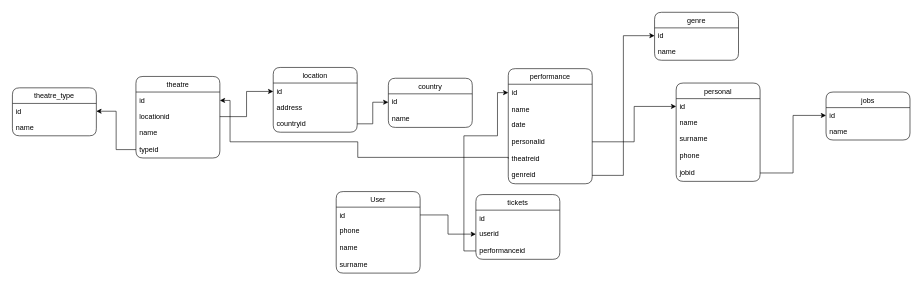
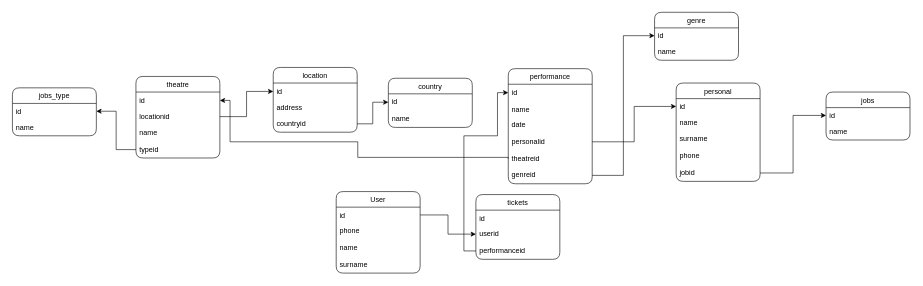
(54, 96) -> (54, 96)
